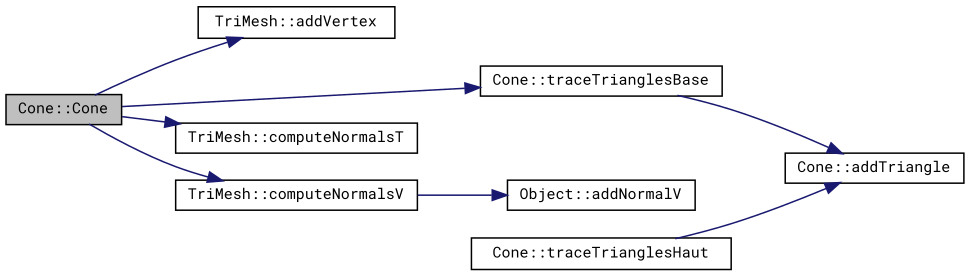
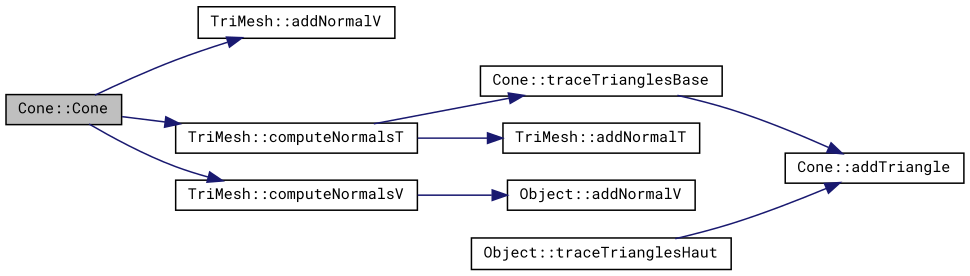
(297, 23) -> (297, 23)
(293, 97) -> (441, 111)
none -> (601, 138)
(601, 254) -> (601, 254)
